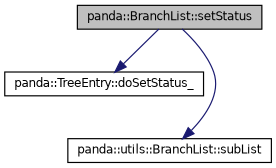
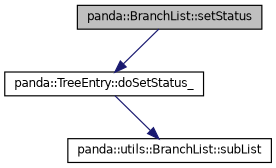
(215, 78) -> (133, 113)
